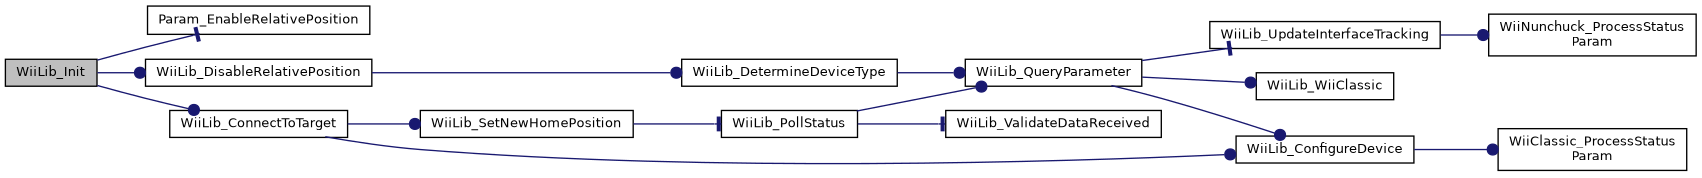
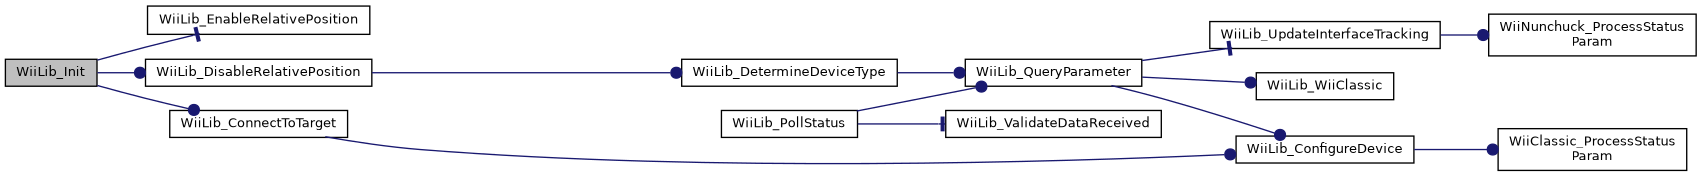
(259, 20) -> (259, 20)
(527, 124) -> none
